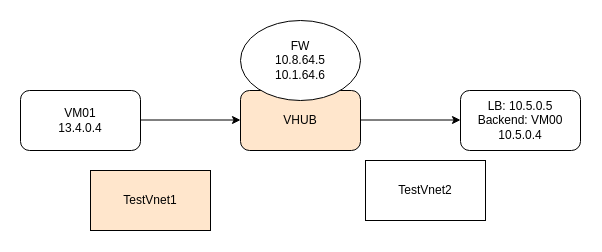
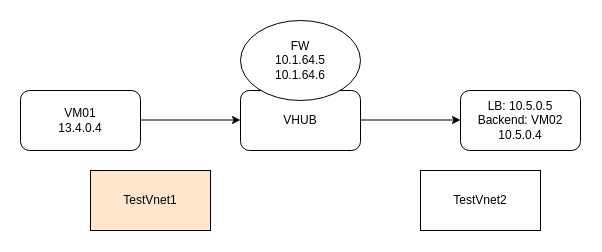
(301, 61) -> (301, 61)
(301, 121) -> (301, 121)
(521, 121) -> (521, 121)
(426, 191) -> (481, 201)
